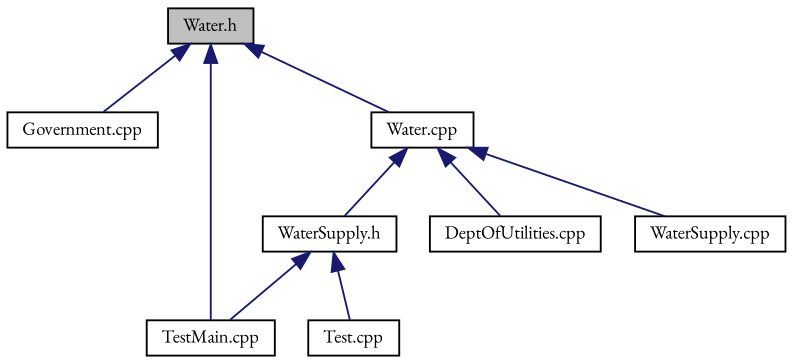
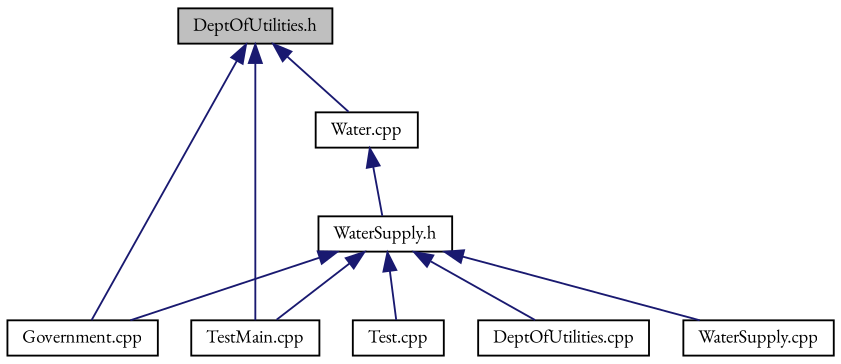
(211, 26) -> (255, 26)
(576, 185) -> (581, 288)
(475, 189) -> (483, 291)
none -> (225, 289)
